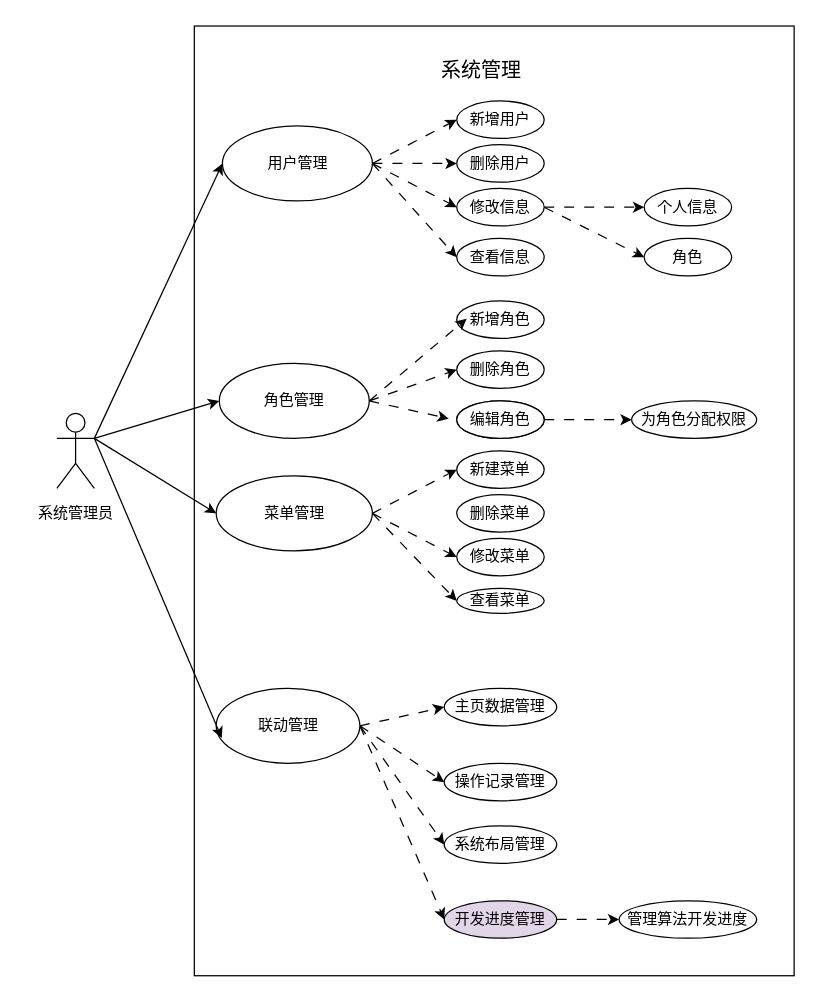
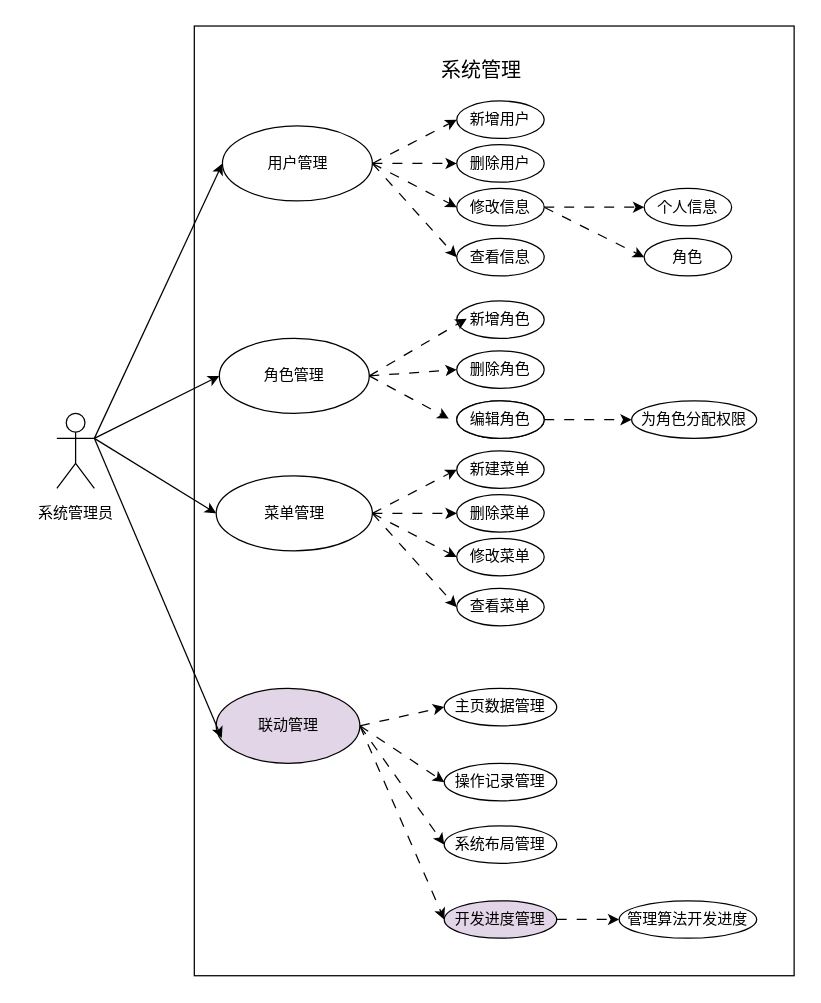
(294, 401) -> (294, 376)
none -> (413, 513)
(501, 601) -> (501, 607)
(288, 726) -> (288, 726)
